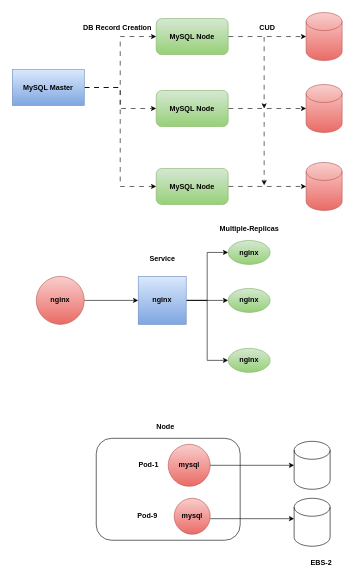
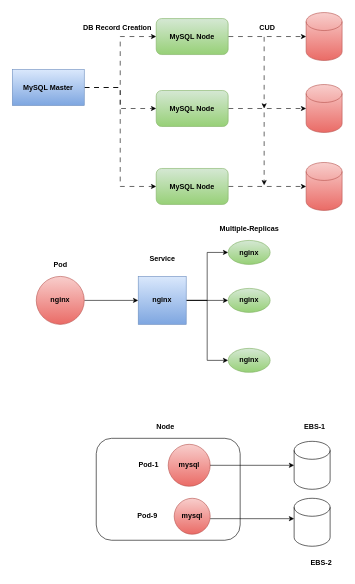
none -> (60, 265)
none -> (314, 427)
